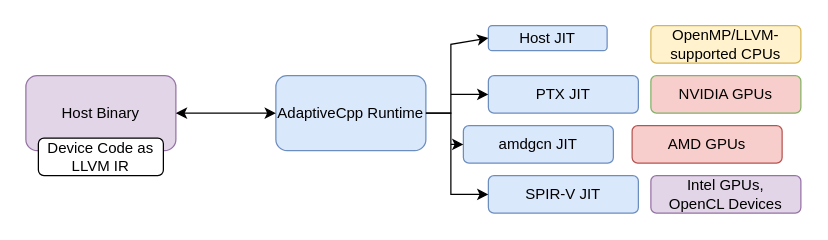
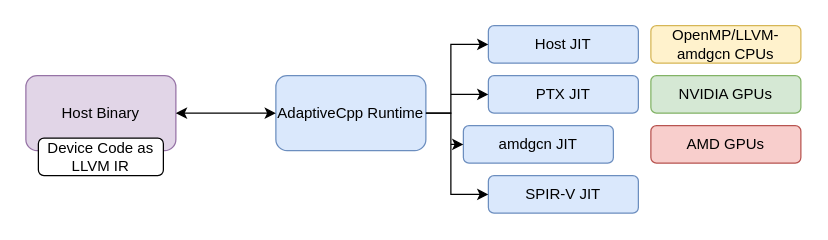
(548, 38) -> (563, 44)
(726, 44) -> (726, 44)
(726, 94) -> (726, 94)
(707, 144) -> (726, 144)
(726, 194) -> none
